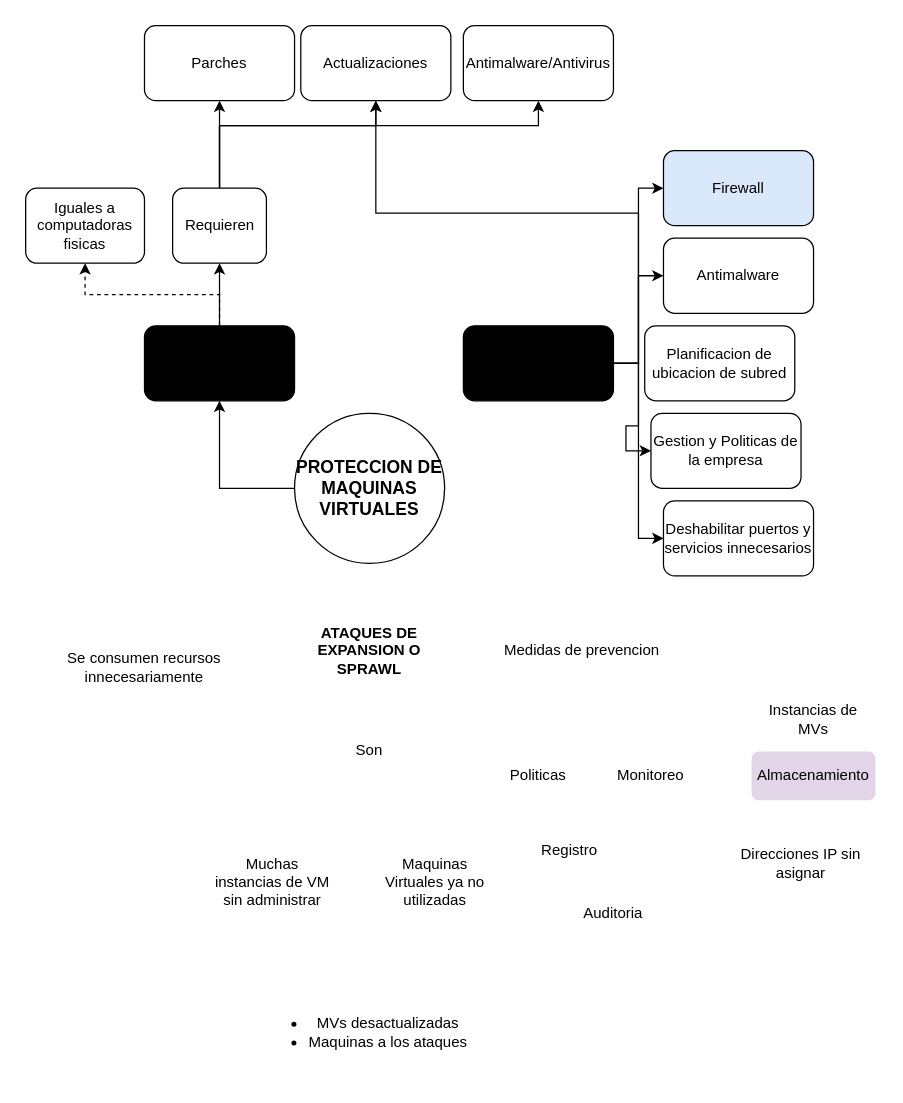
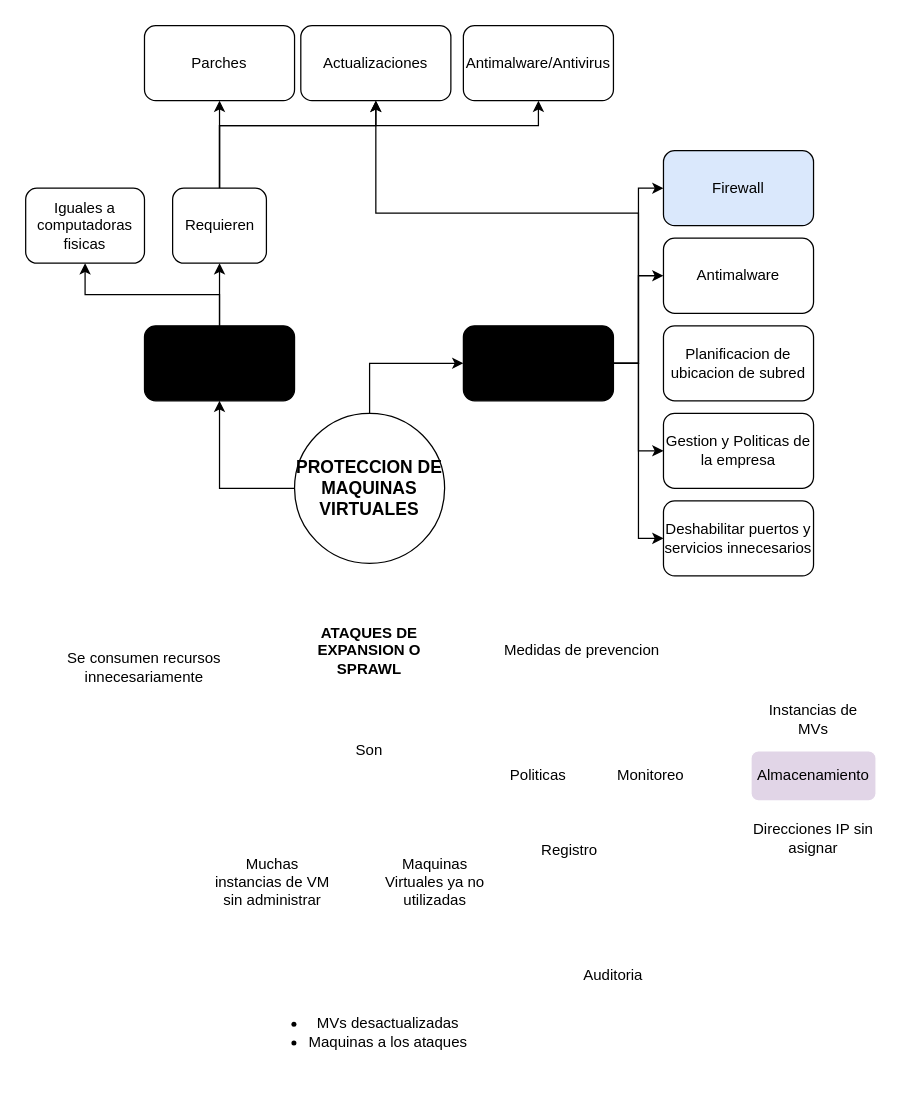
(139, 294) -> (139, 294)
none -> (387, 363)
(719, 363) -> (738, 363)
(726, 451) -> (738, 451)
(801, 863) -> (813, 838)
(613, 913) -> (613, 976)
